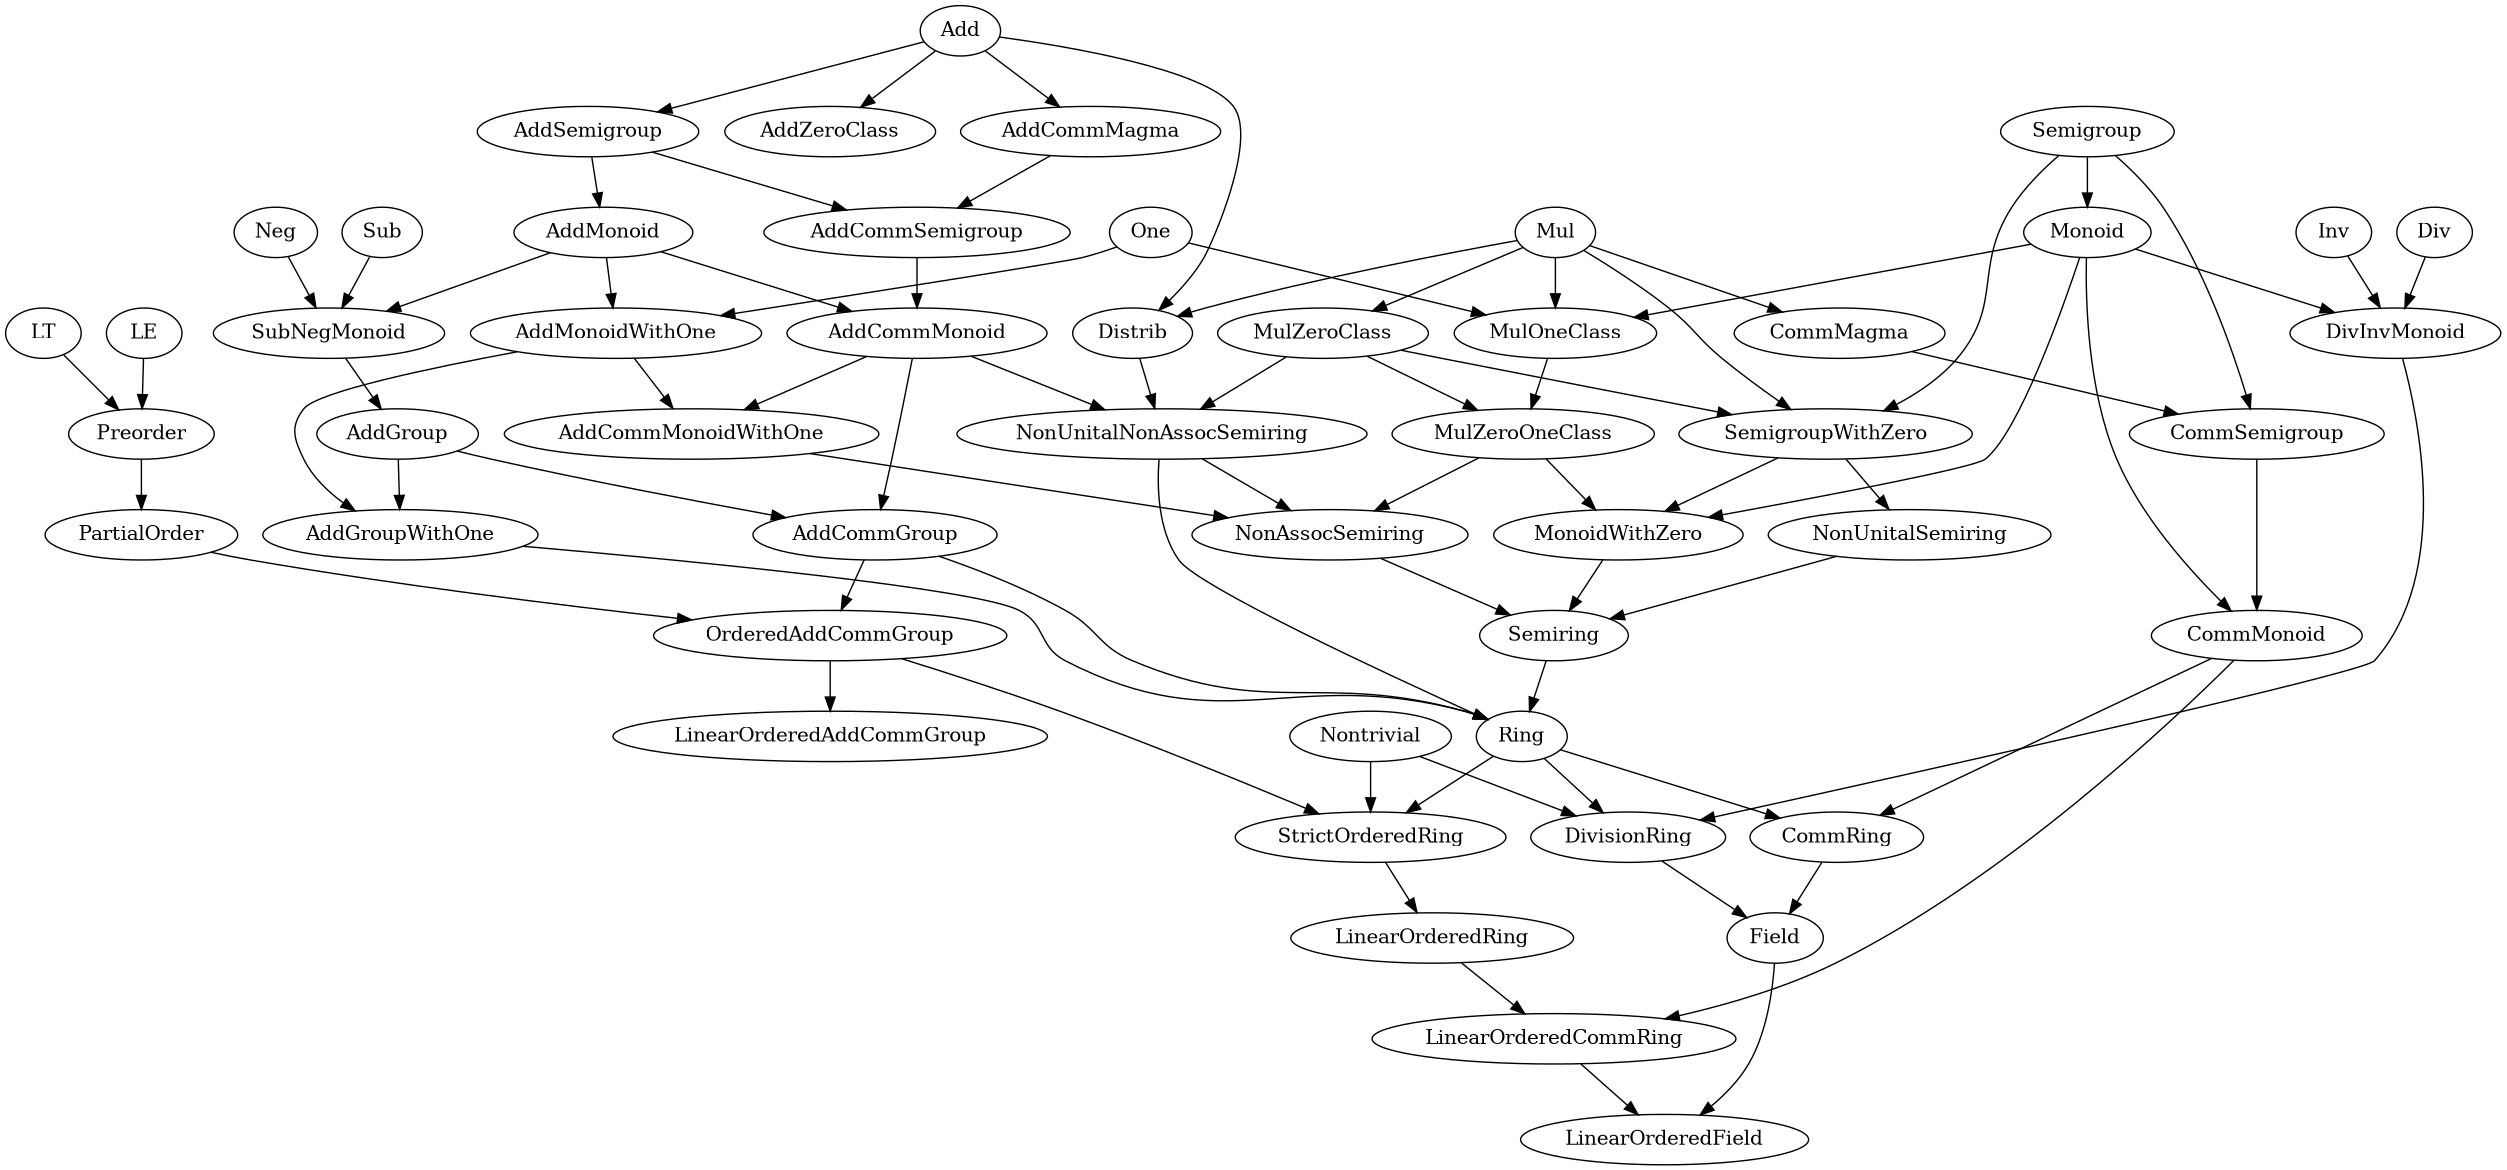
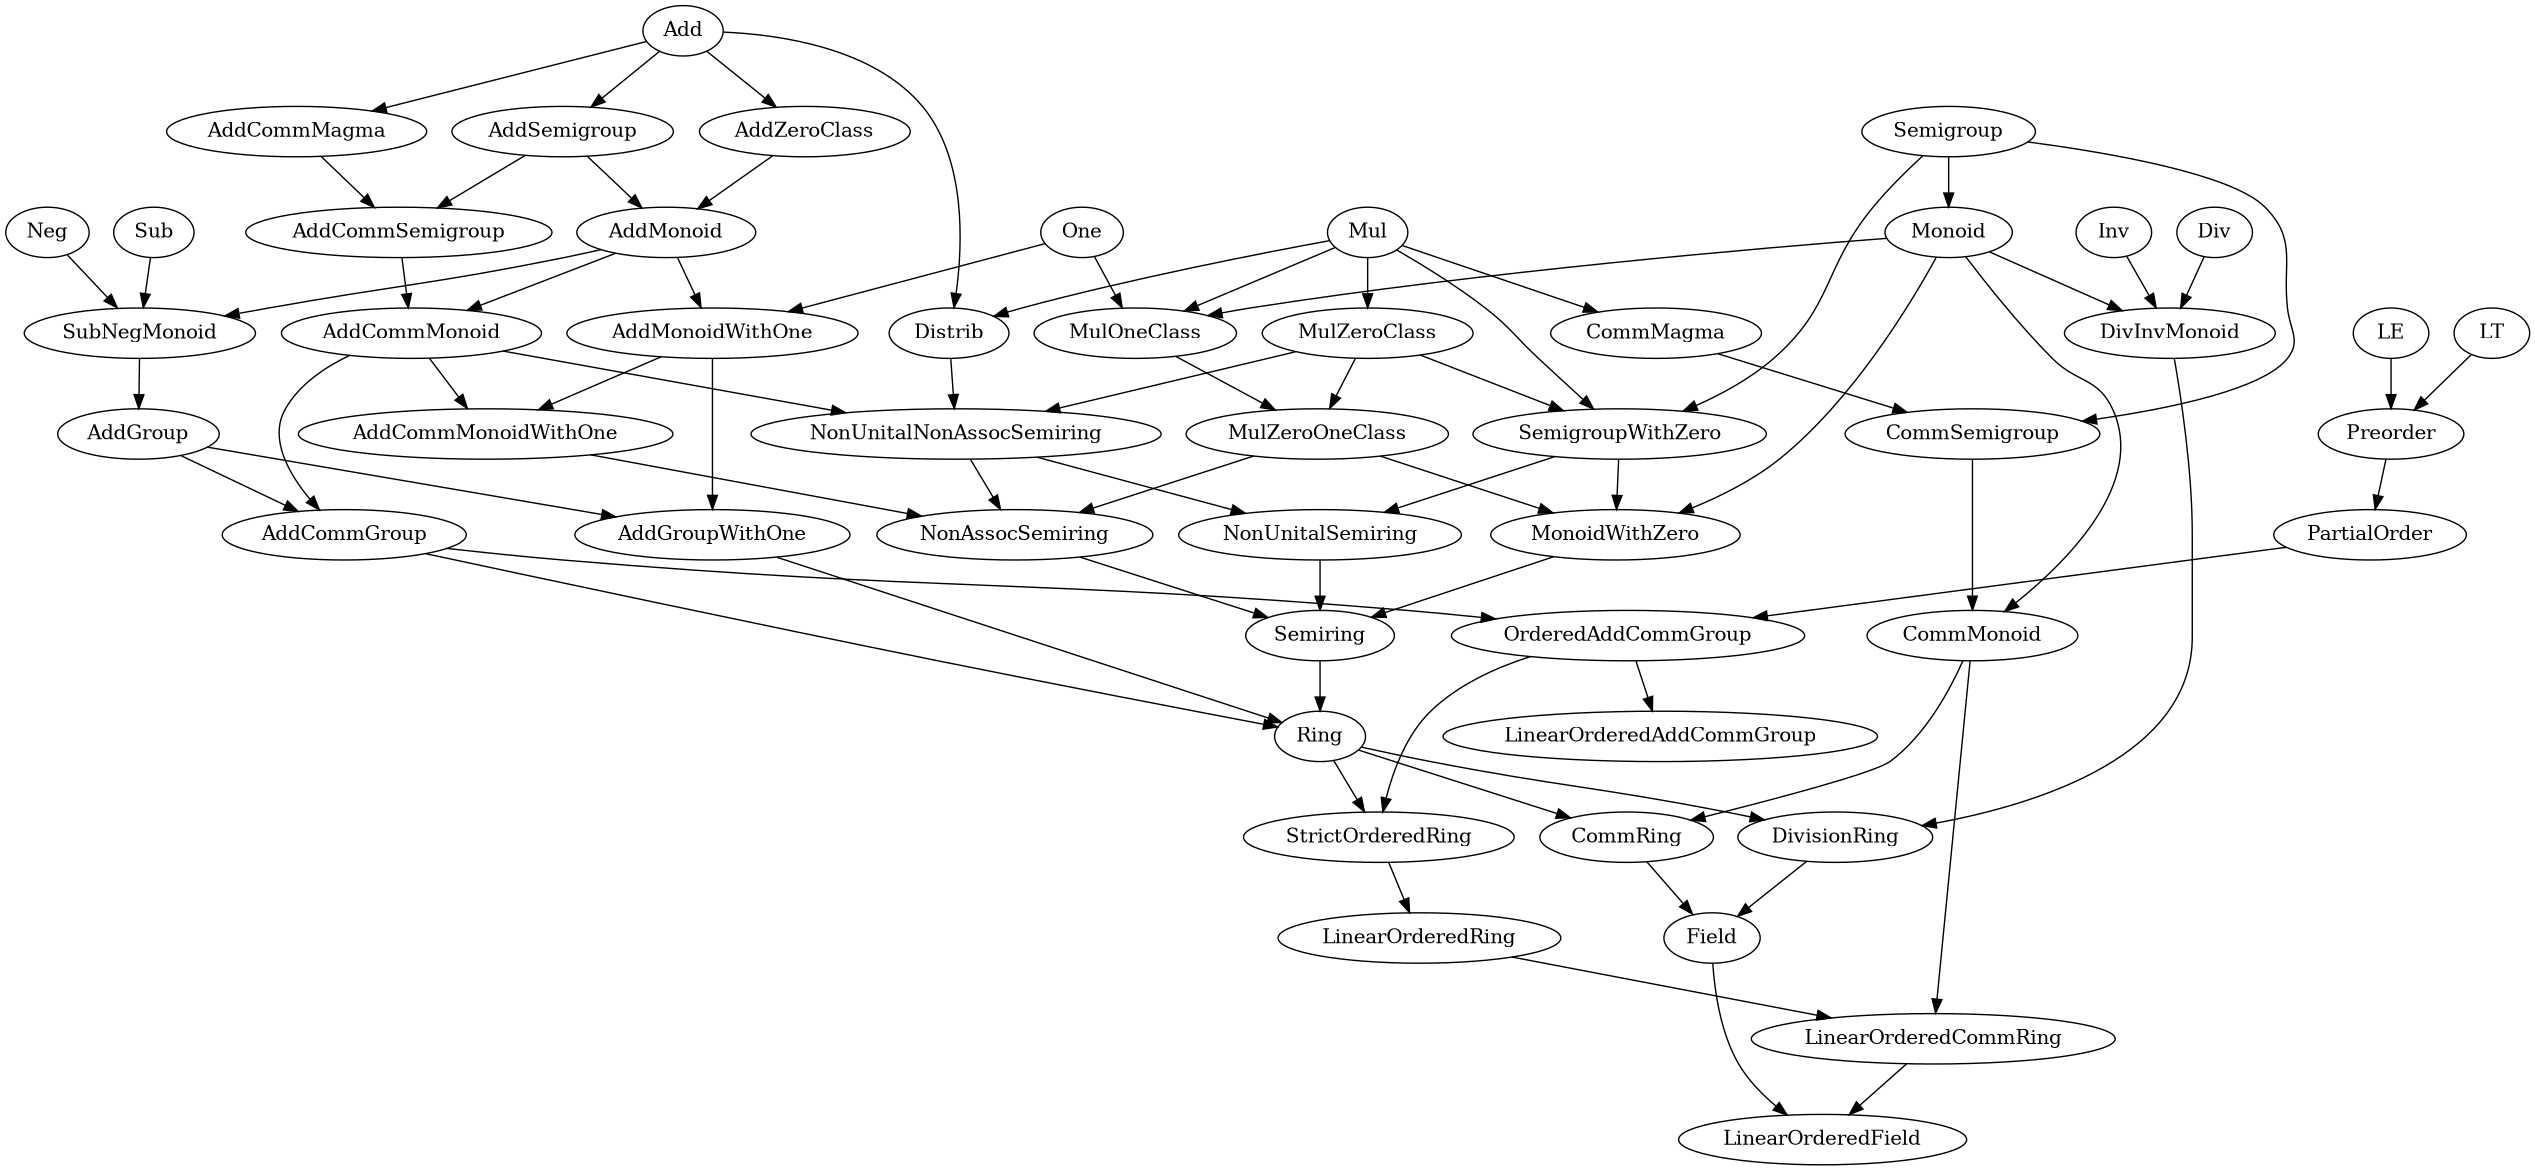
none -> (741, 178)
(1276, 620) -> (1134, 483)
(1371, 736) -> none
